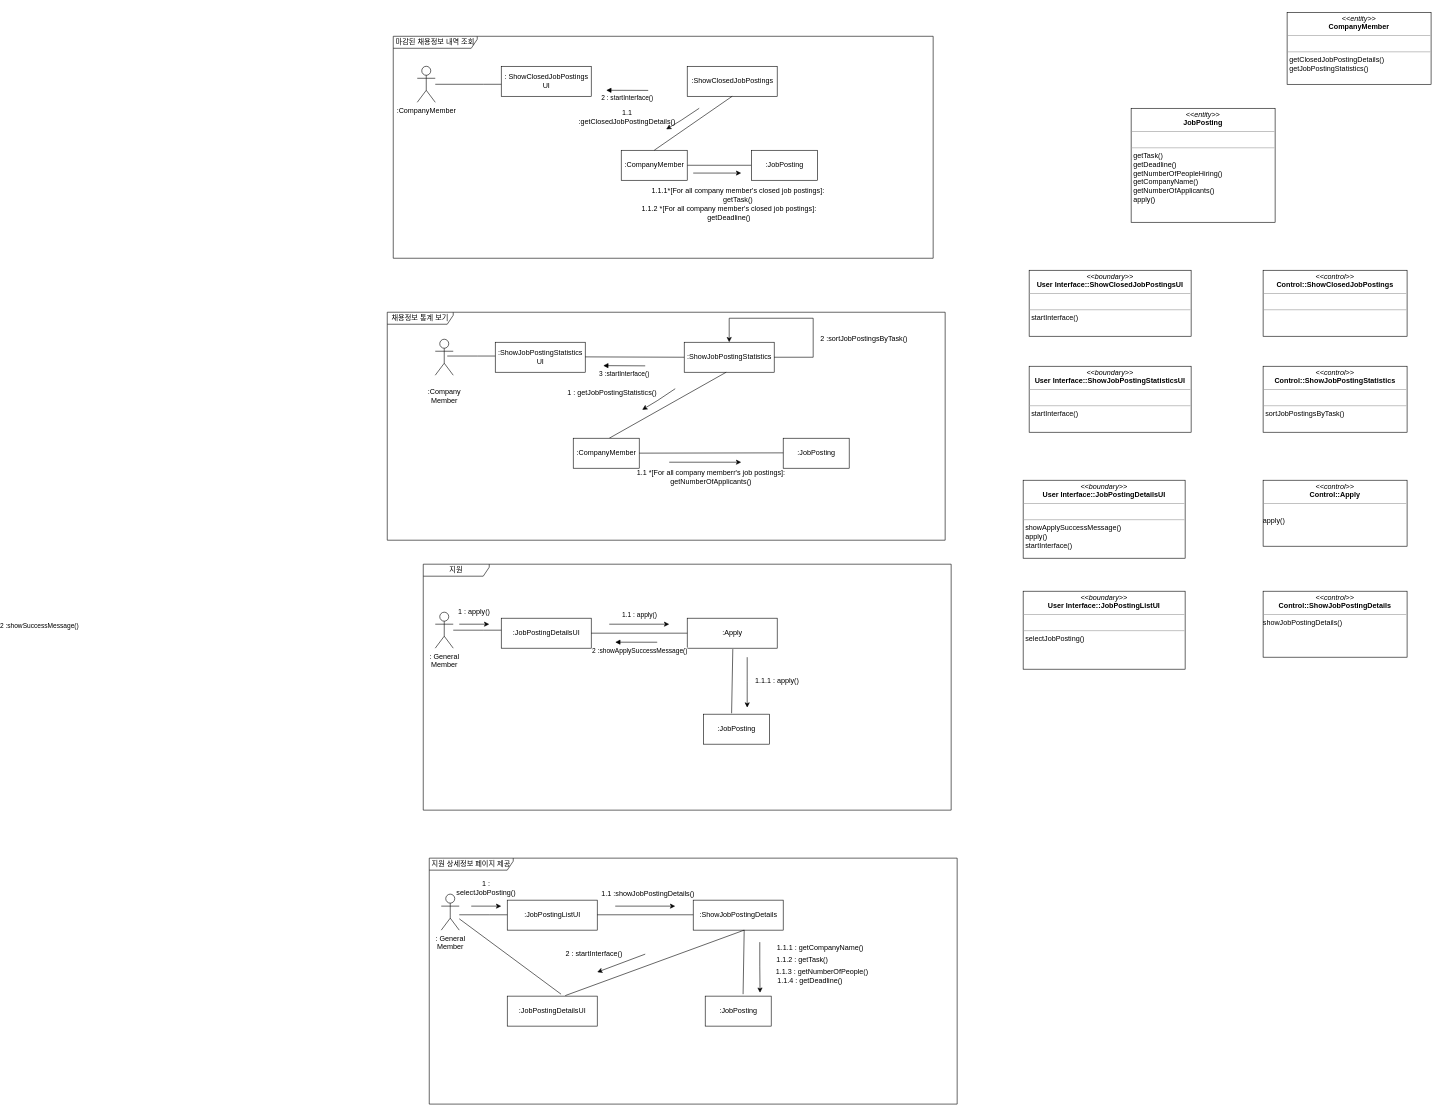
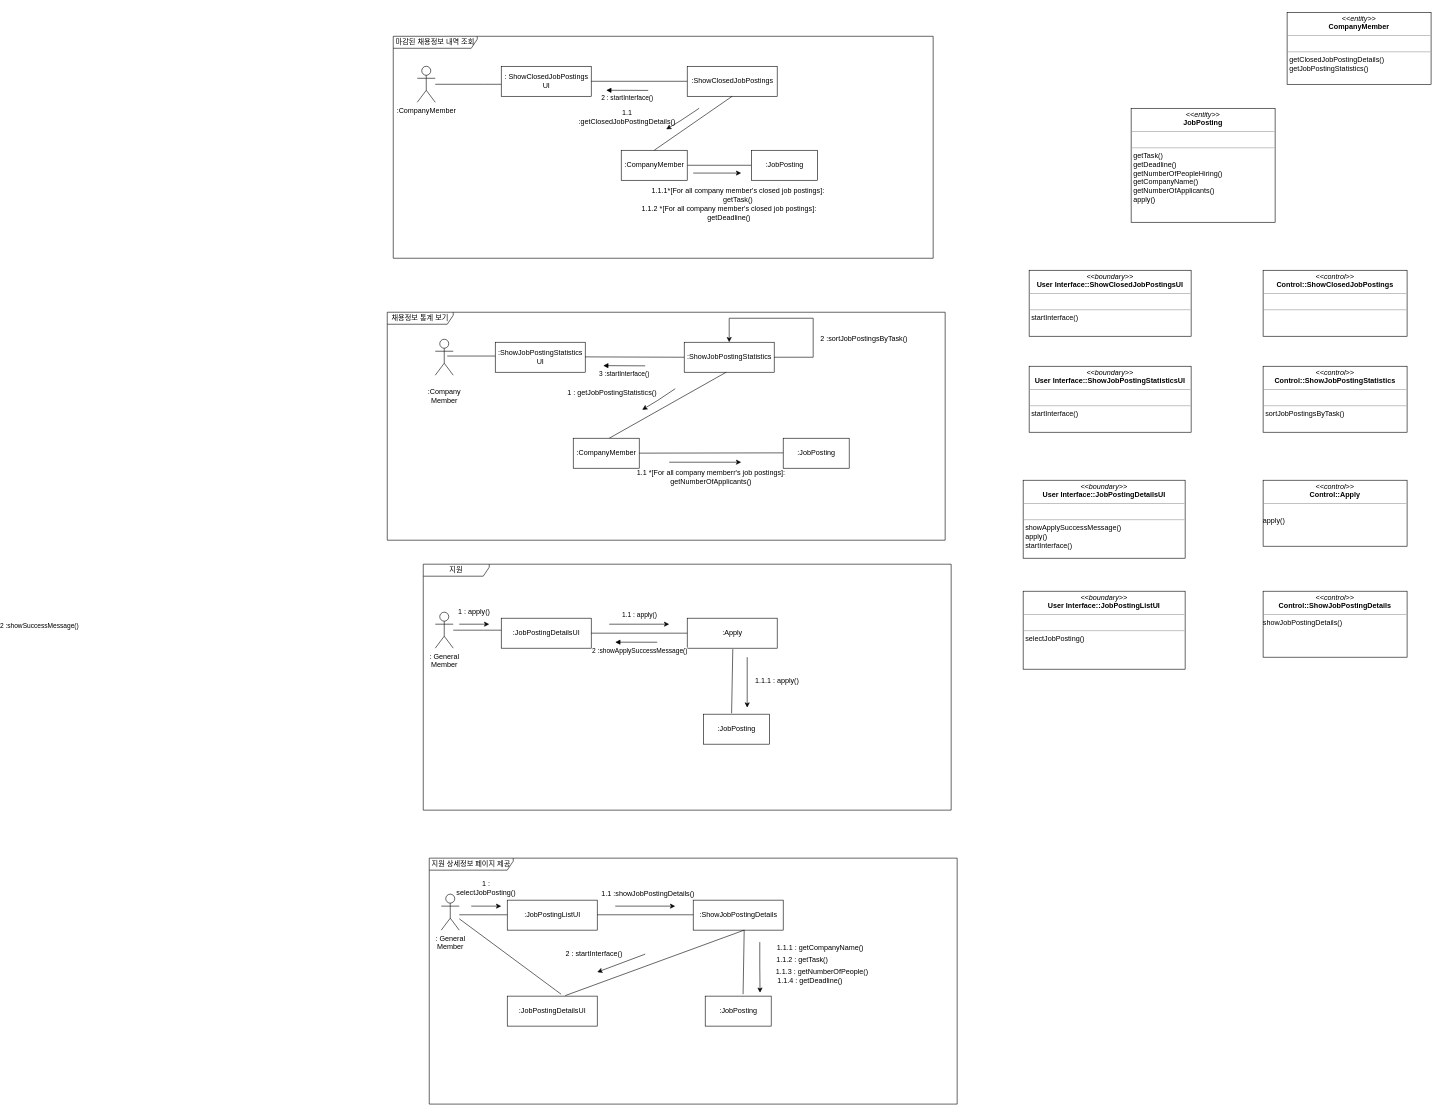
none -> (639, 81)
